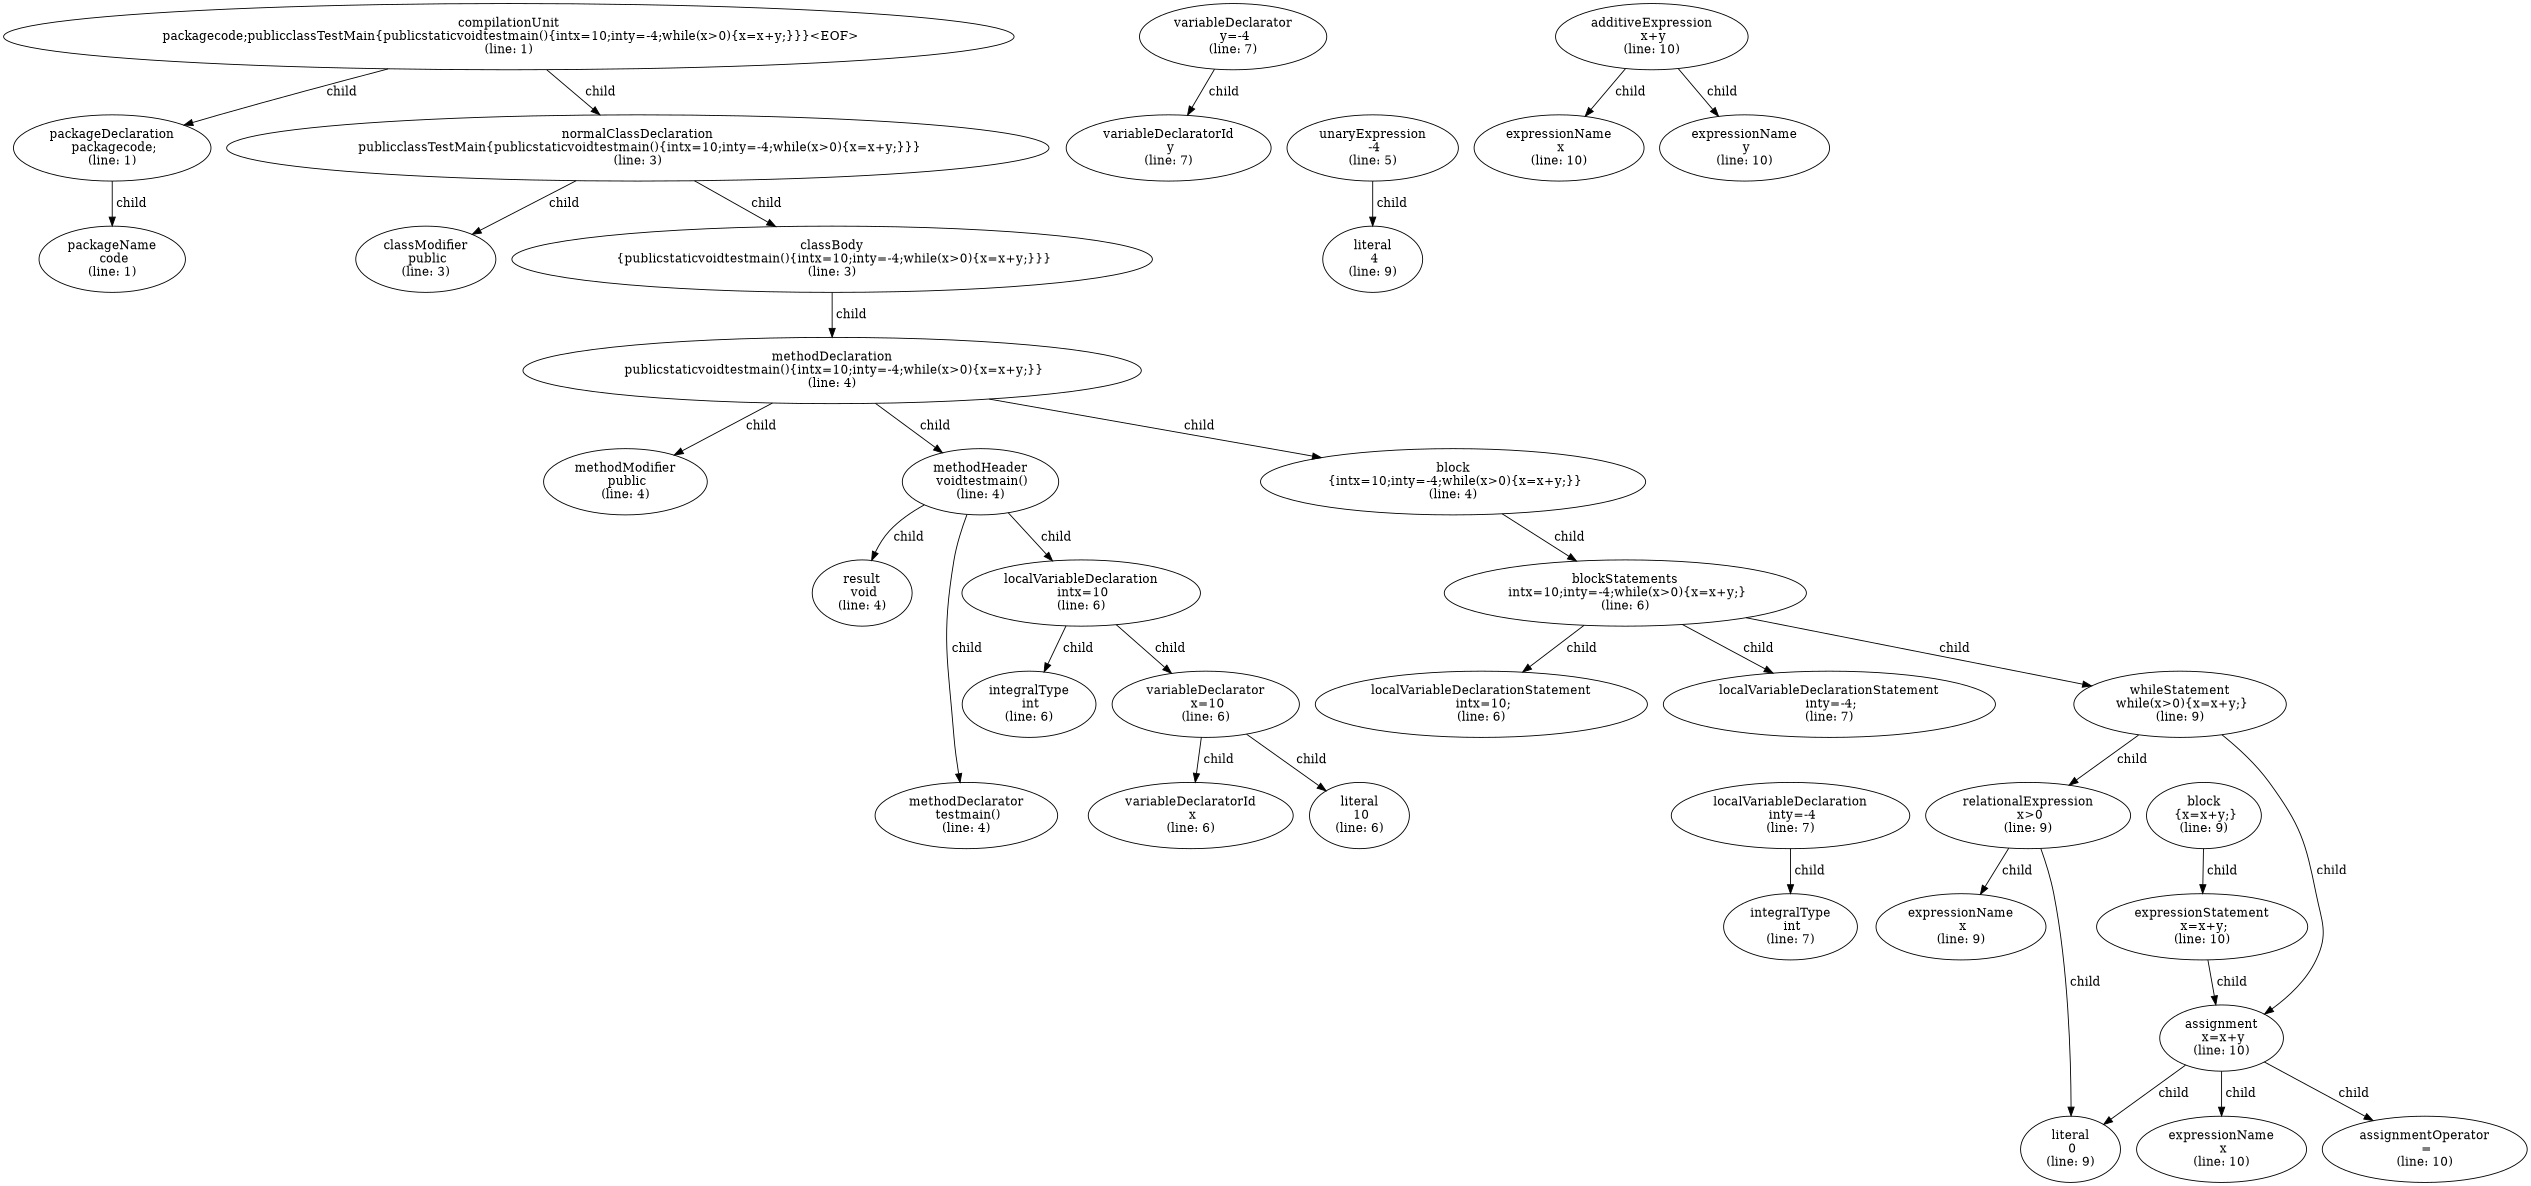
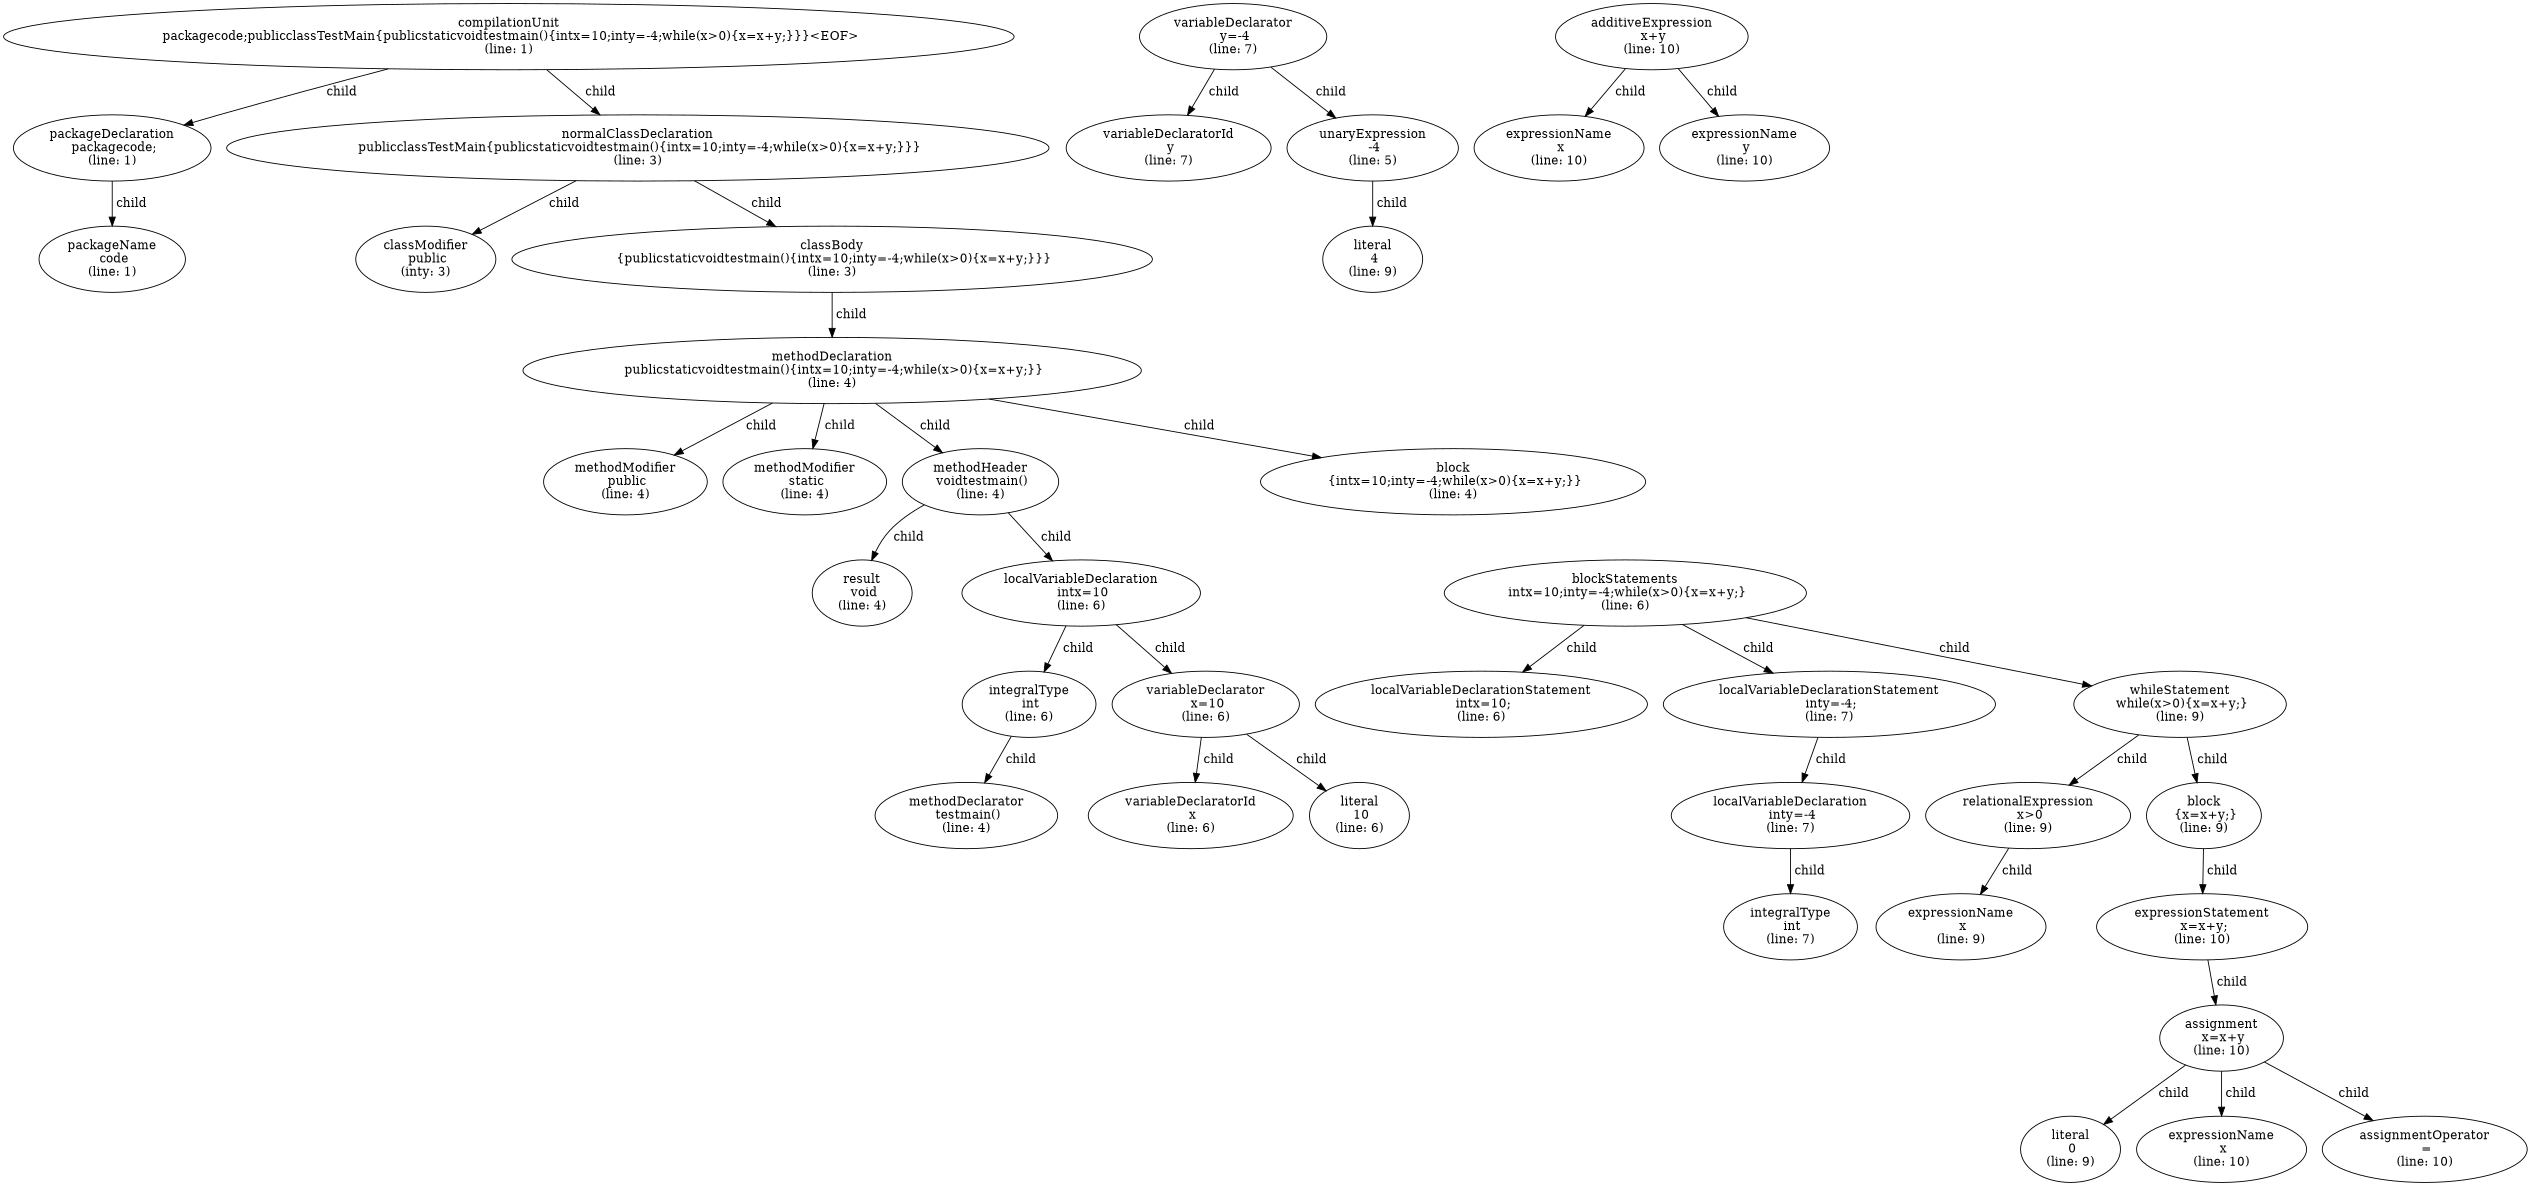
none -> (1300, 90)
(426, 259) -> (426, 259)
none -> (805, 482)
(1536, 535) -> none
(947, 643) -> (1000, 756)
none -> (1812, 756)
(2310, 867) -> (2191, 756)
(2065, 977) -> none
